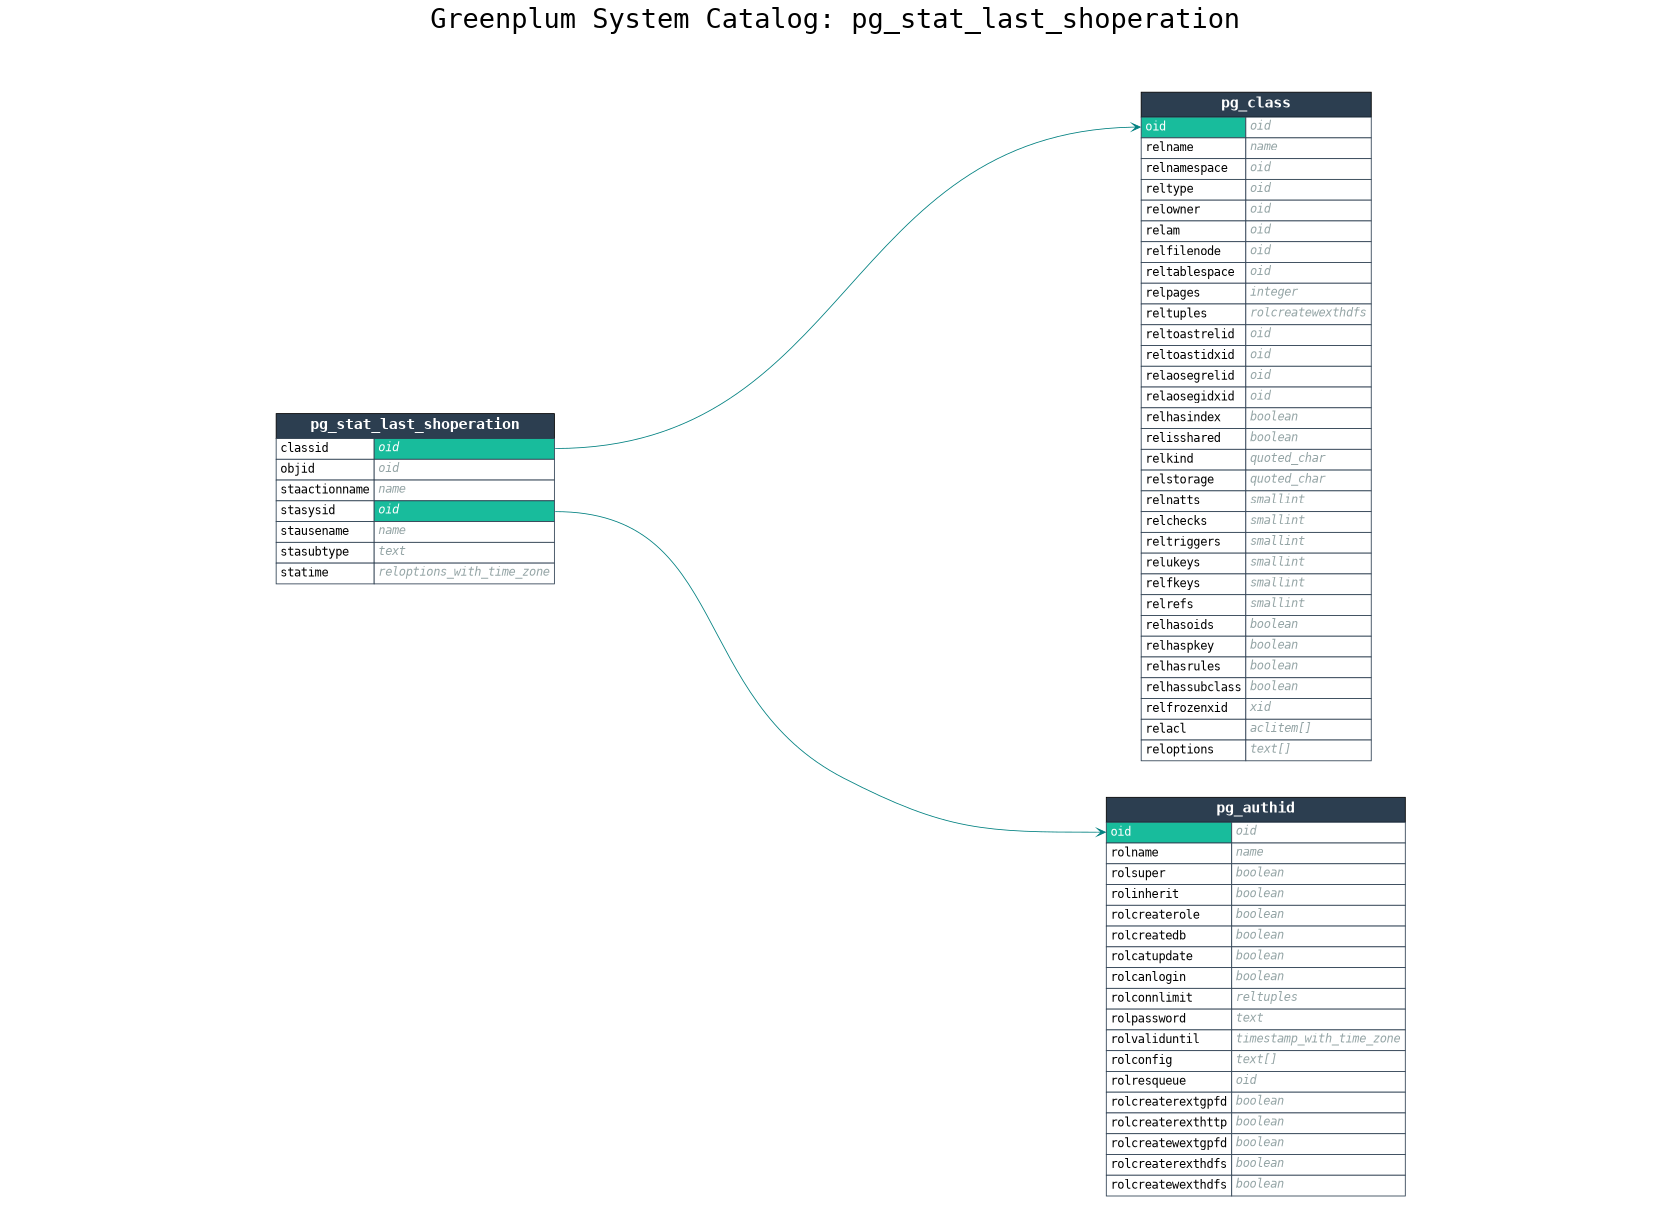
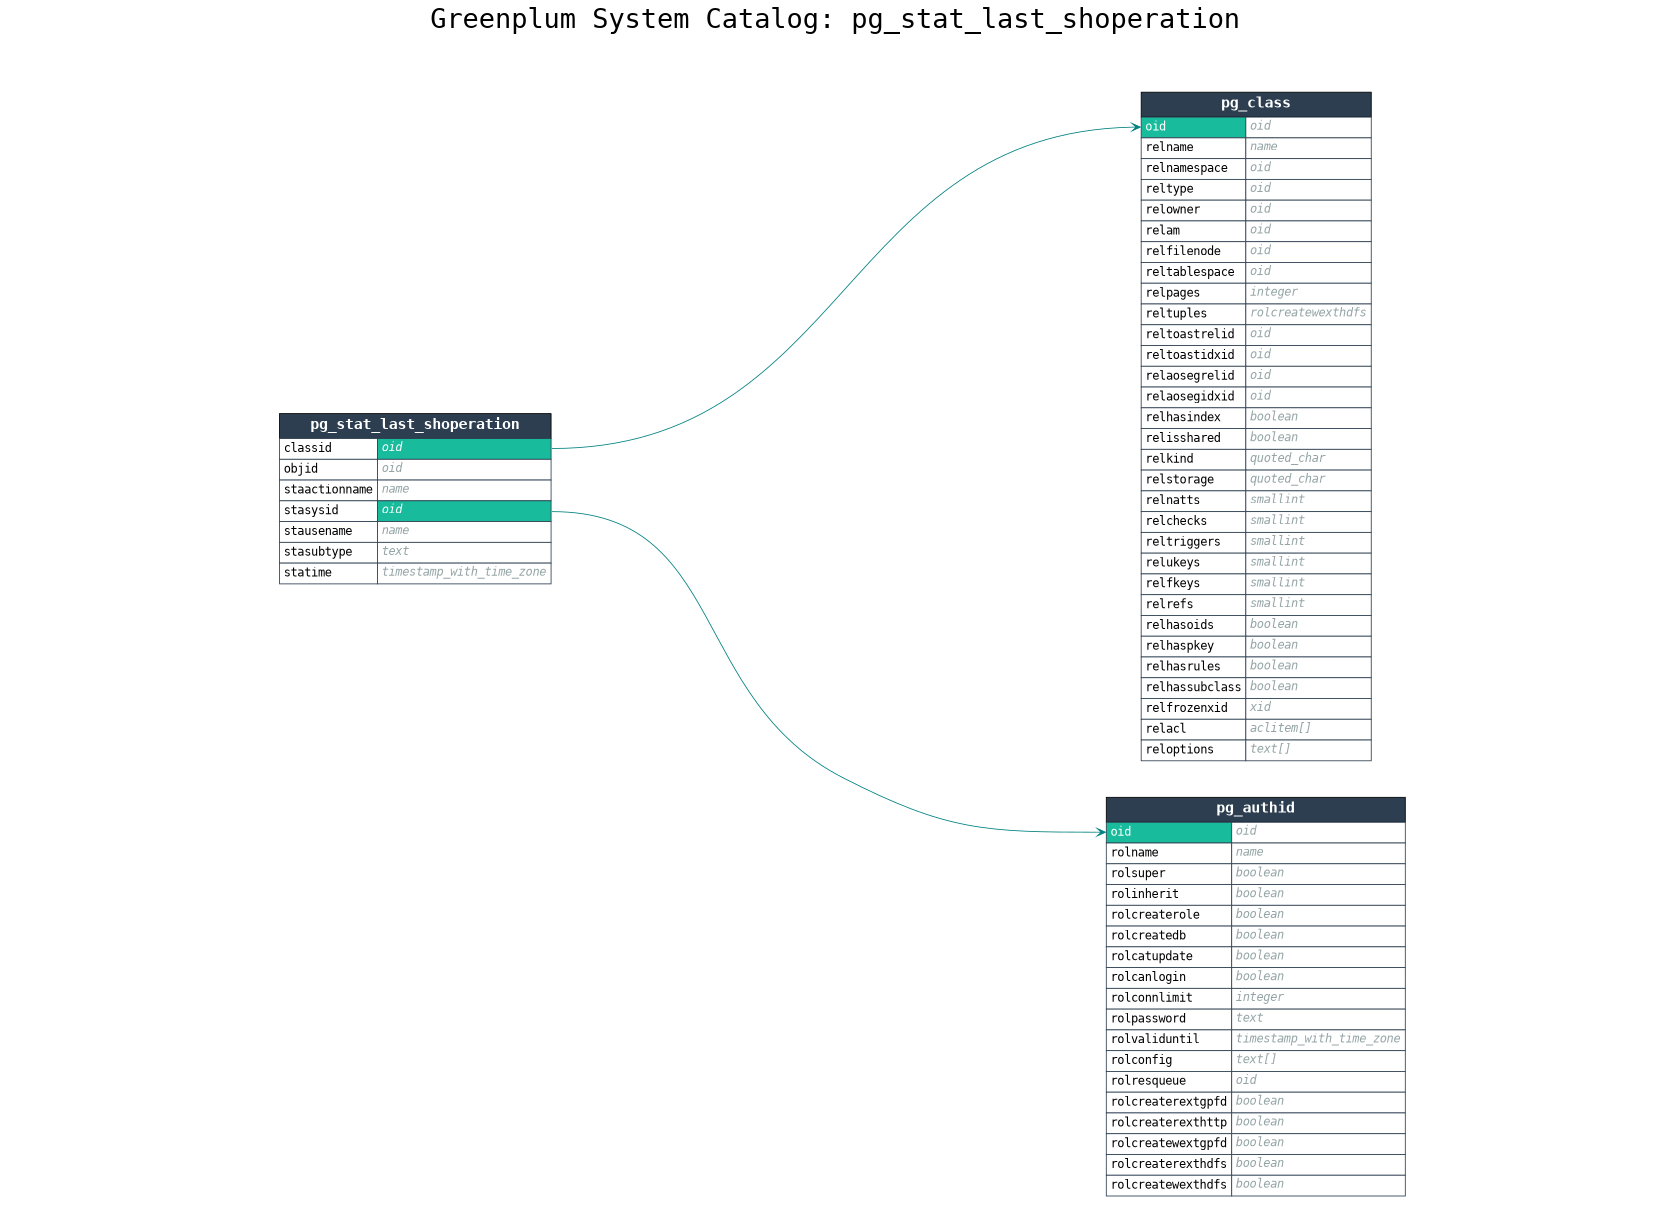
(464, 572) -> (464, 572)
(1267, 997) -> (1260, 997)
